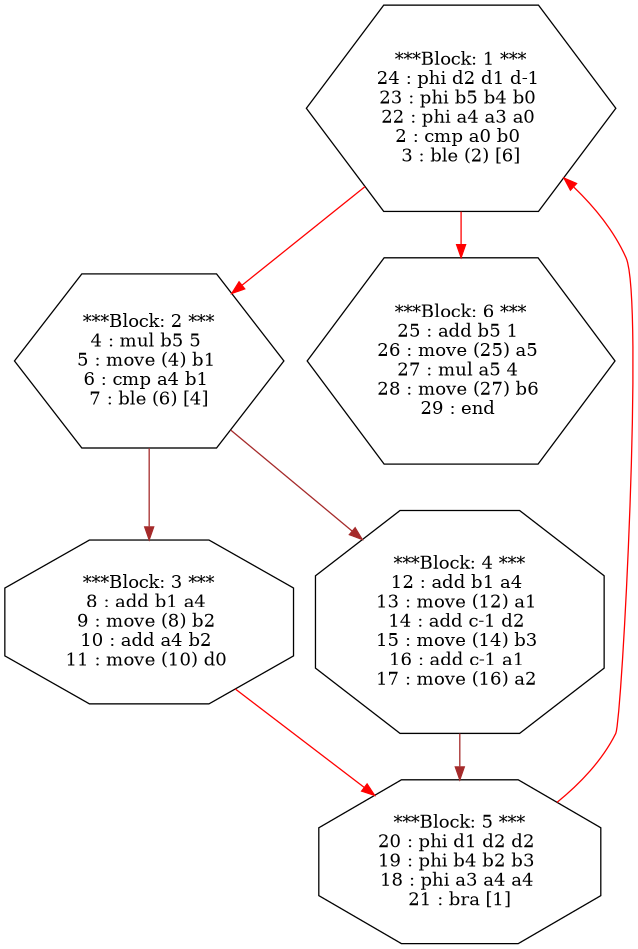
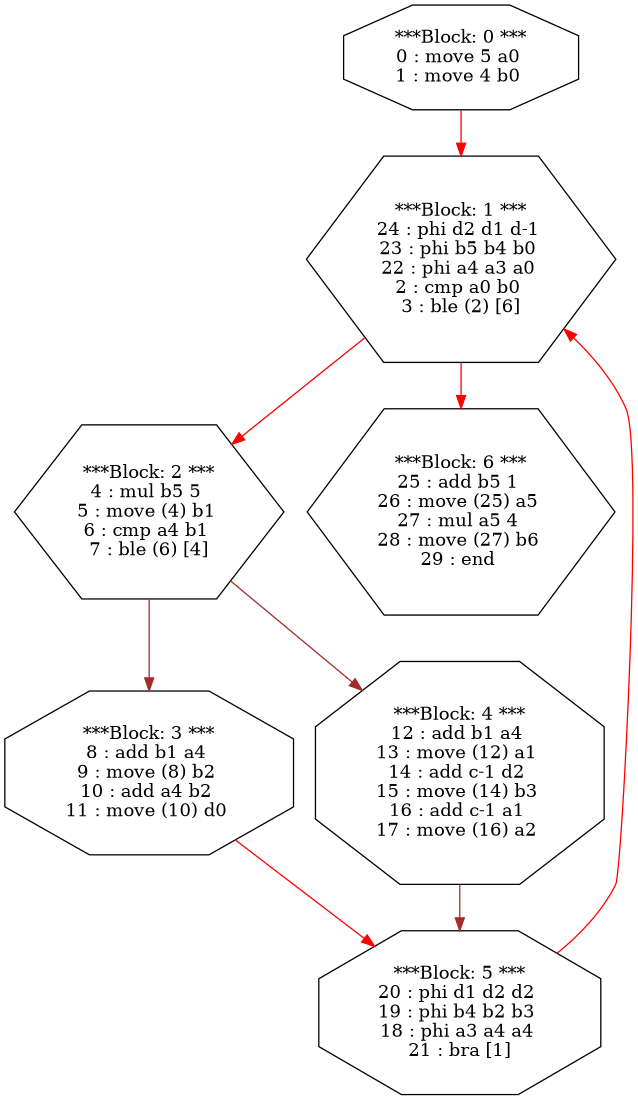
none -> (461, 57)
